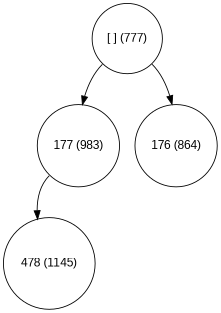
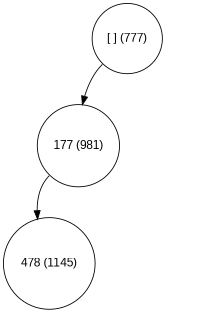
(78, 146) -> (78, 146)
(176, 146) -> none
